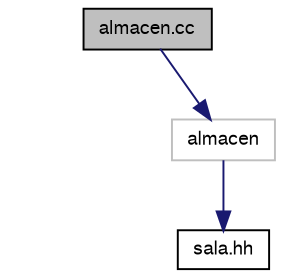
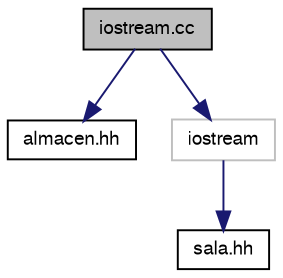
(148, 29) -> (148, 29)
none -> (72, 140)
(223, 140) -> (223, 140)
